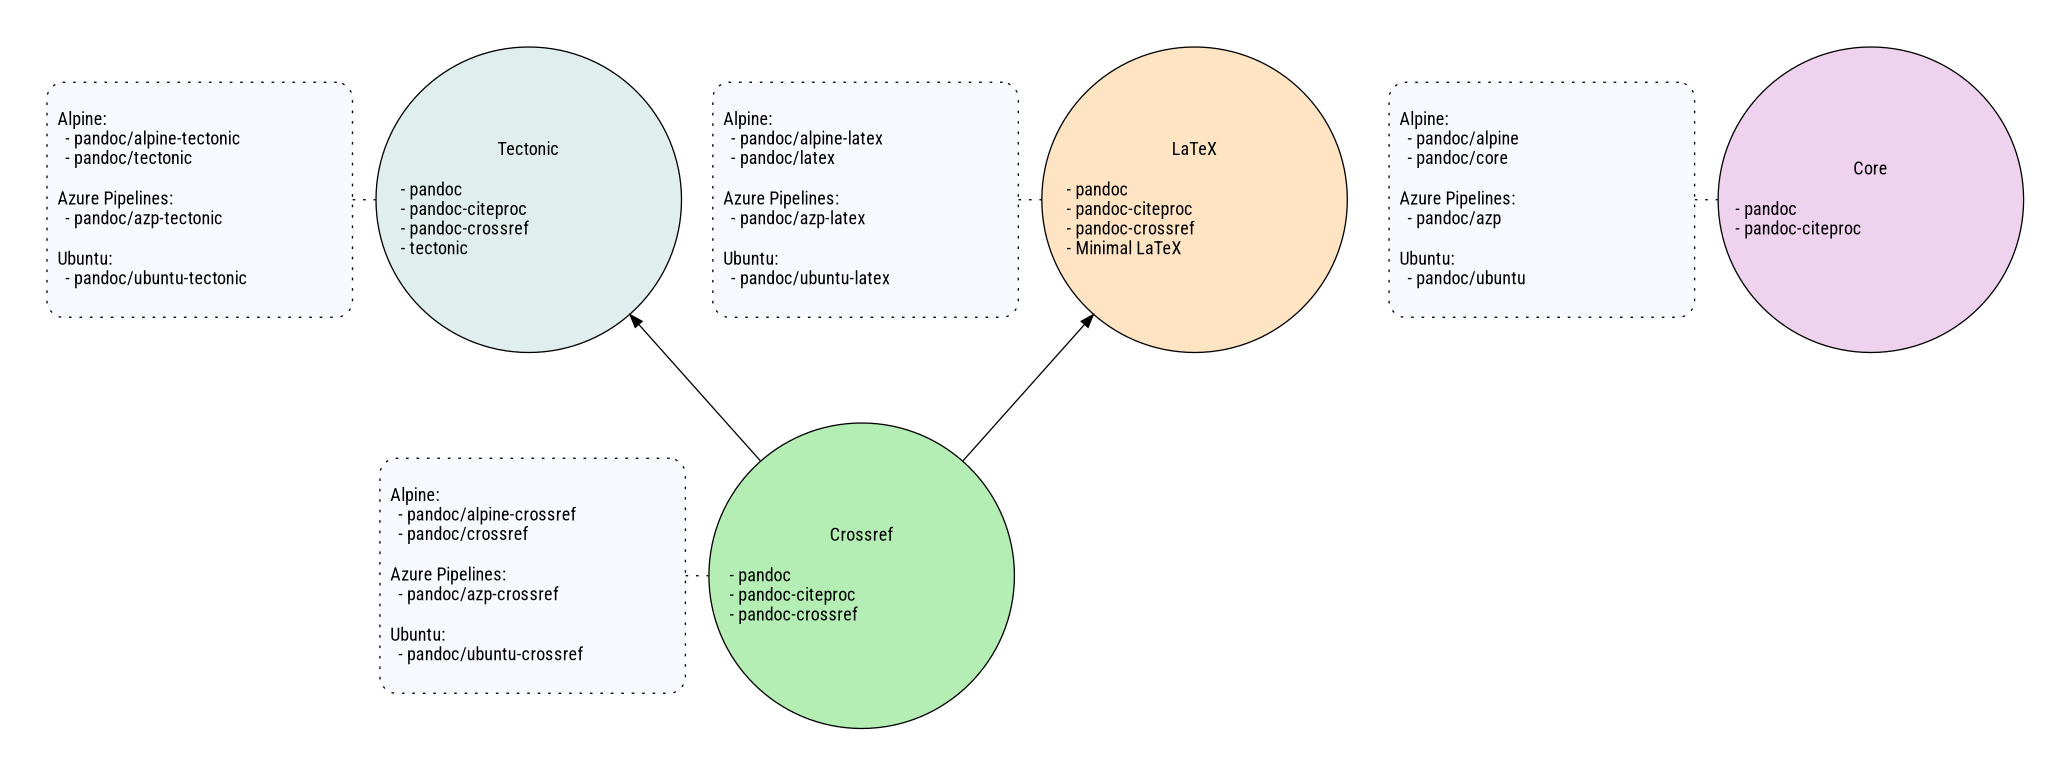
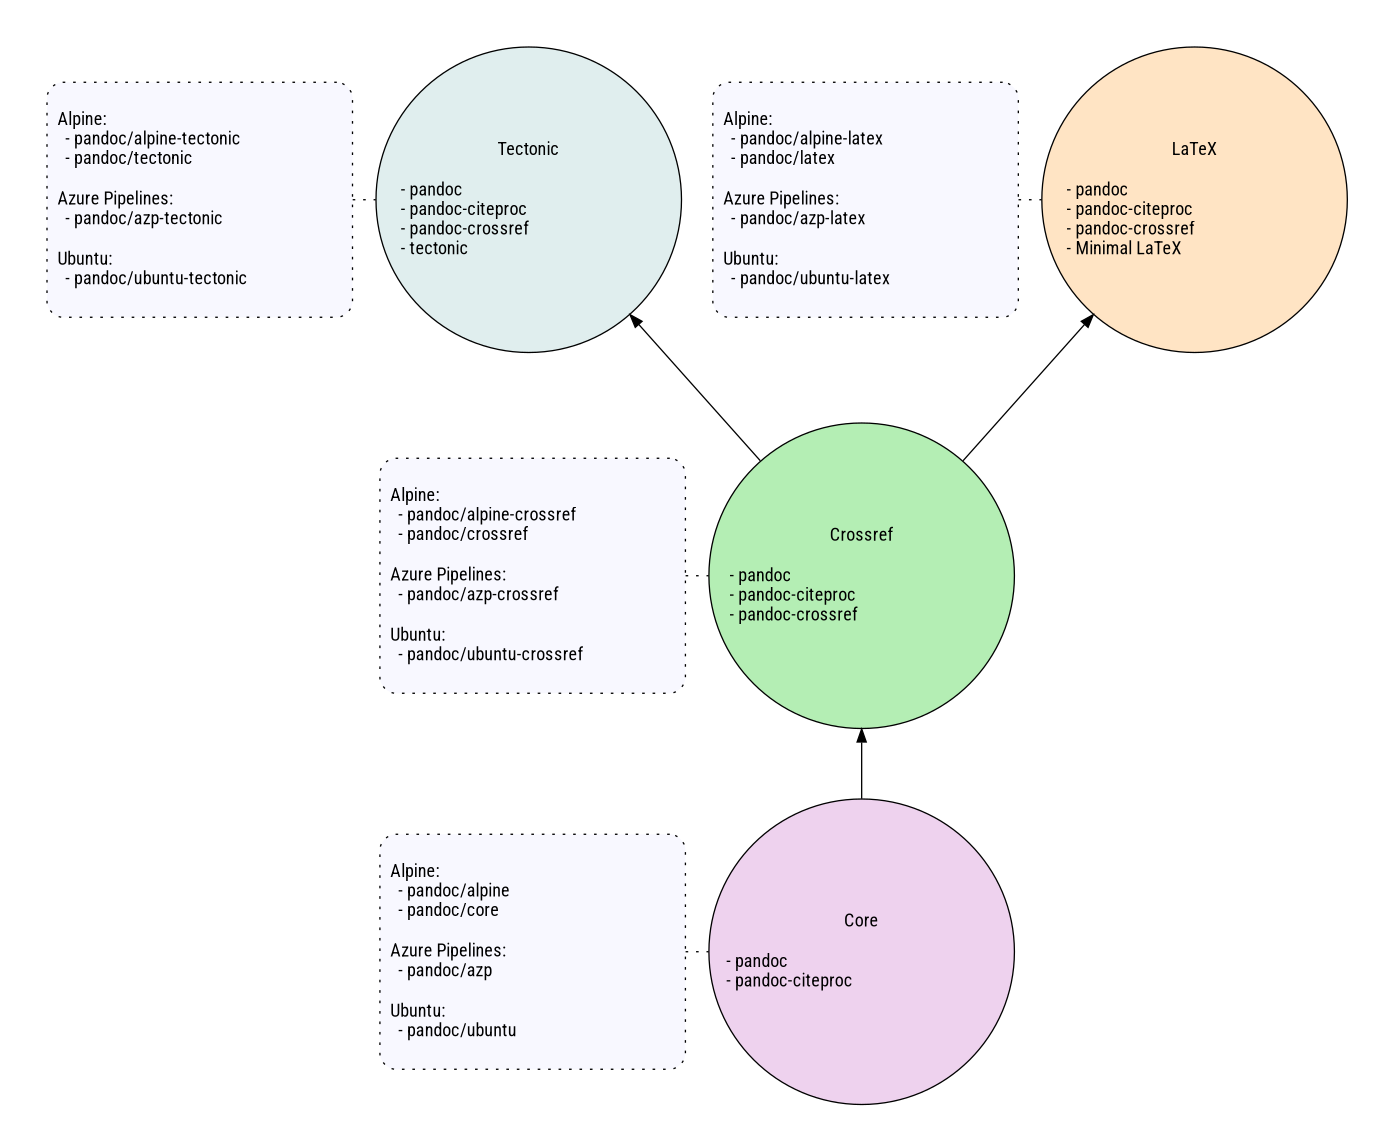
none -> (862, 771)
